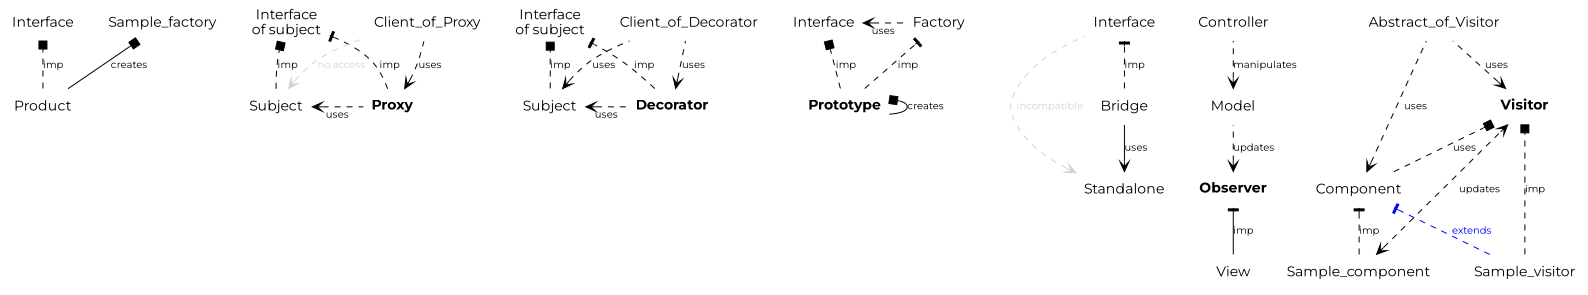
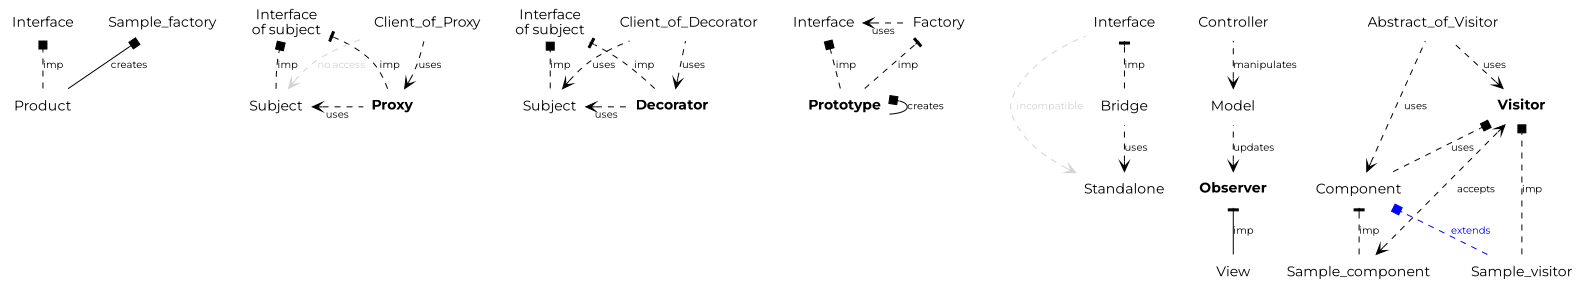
(1124, 143) -> (1124, 143)
(1480, 190) -> (1476, 190)
(1444, 232) -> (1445, 233)
